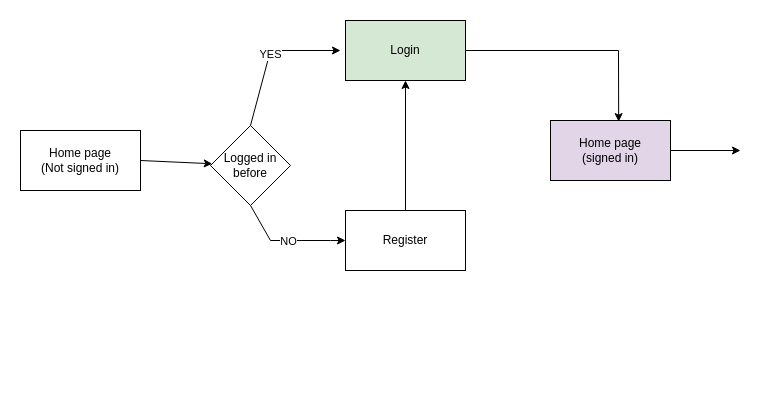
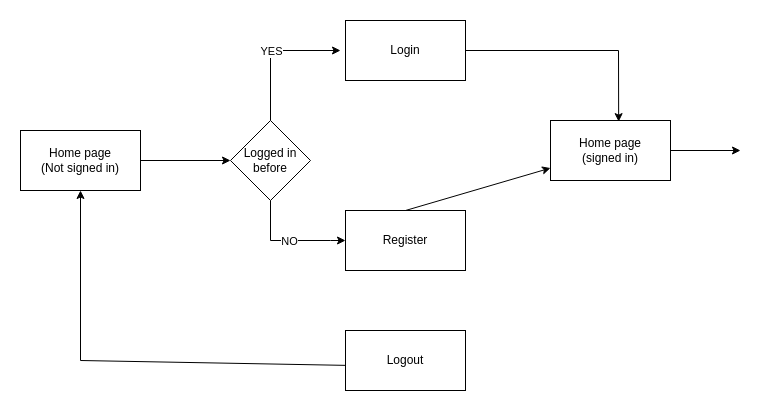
(406, 51) -> (406, 51)
(406, 149) -> (475, 190)
(611, 151) -> (611, 151)
(251, 166) -> (271, 161)
none -> (132, 361)
none -> (406, 361)
